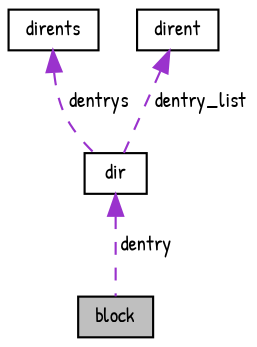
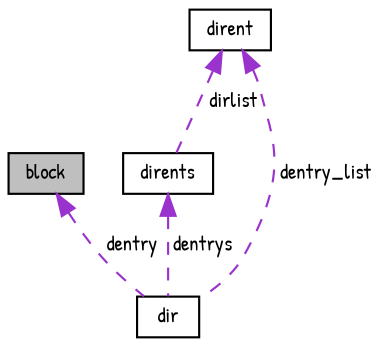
none -> (195, 112)
(116, 256) -> (102, 258)
